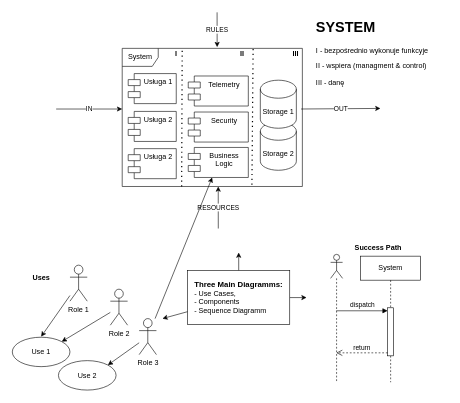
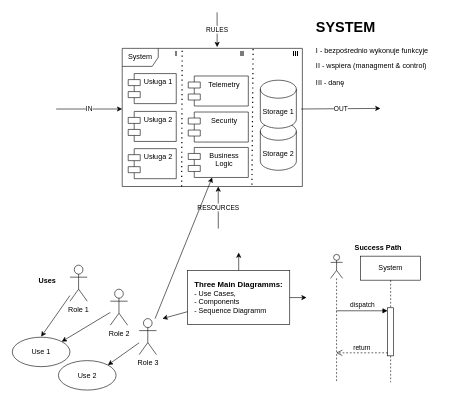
(41, 278) -> (47, 281)
